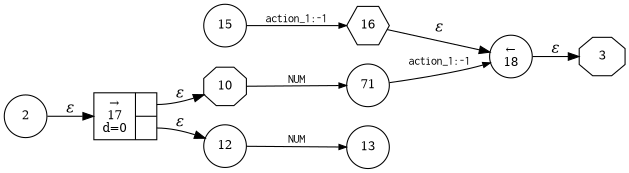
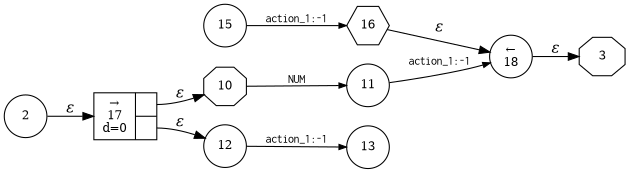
(368, 85) -> (368, 85)
(297, 140) -> (297, 140)
